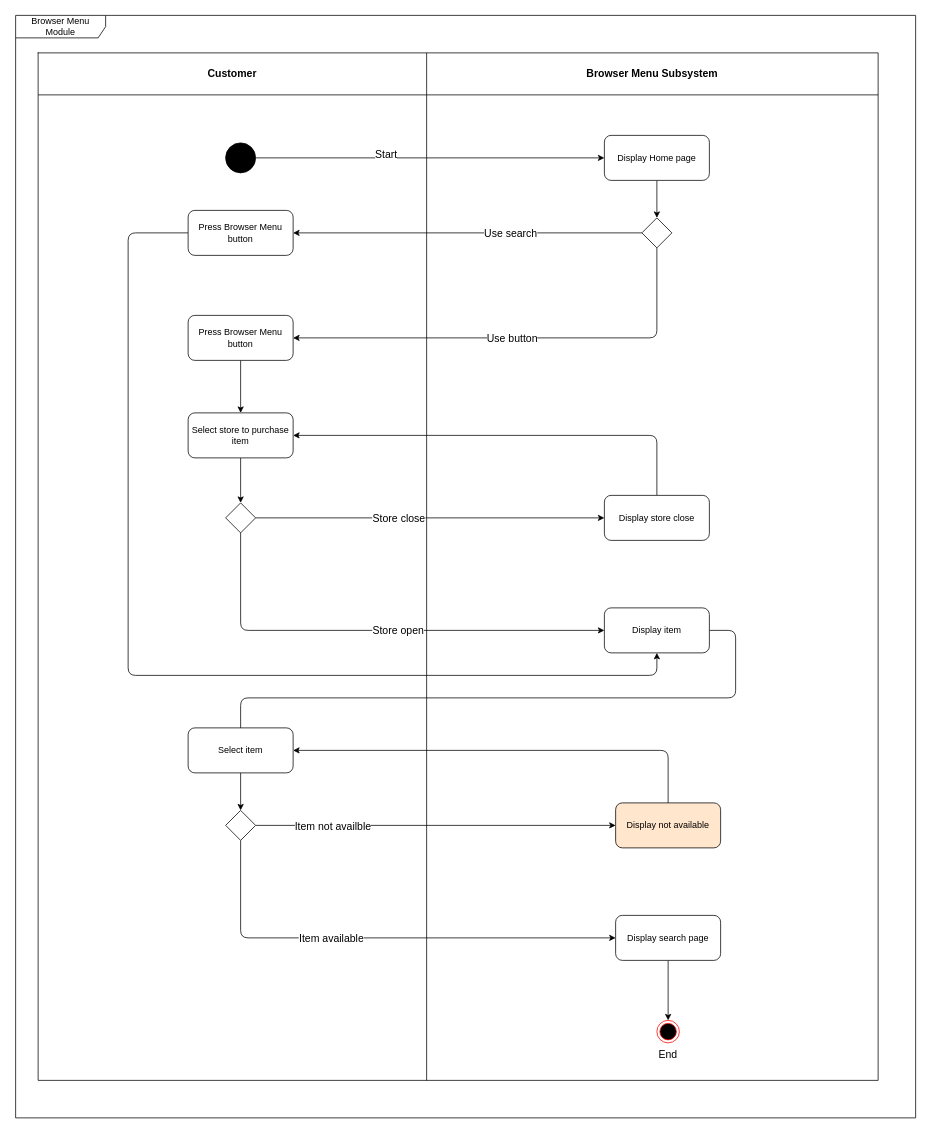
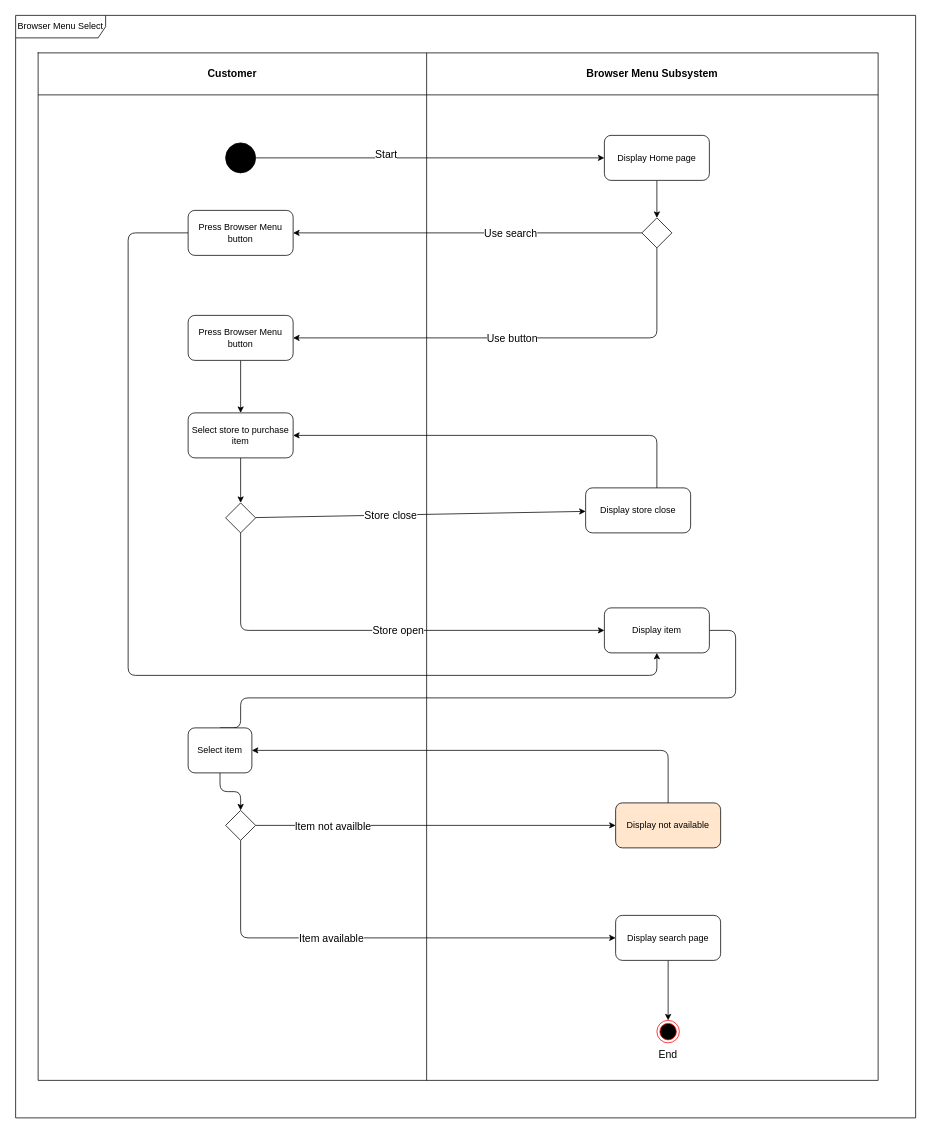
(60, 27) -> (60, 27)
(657, 518) -> (638, 510)
(240, 750) -> (220, 750)
